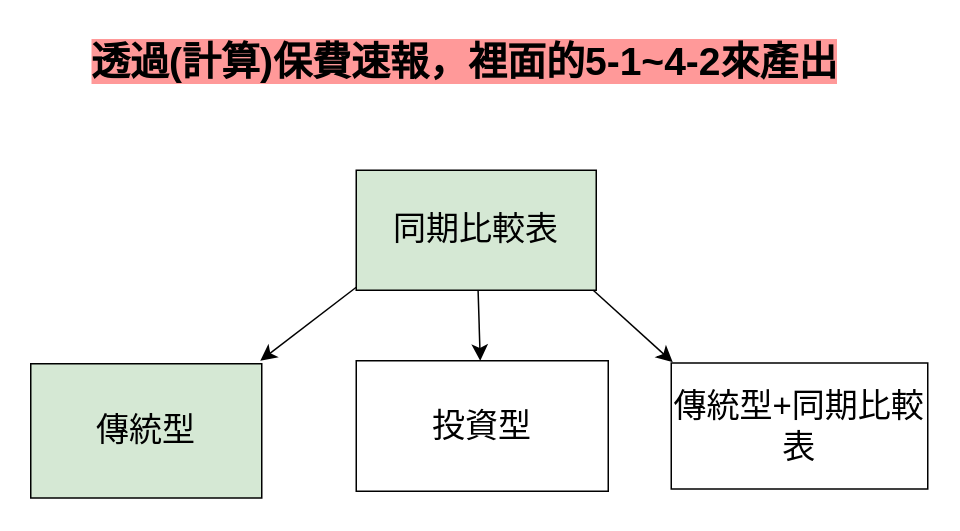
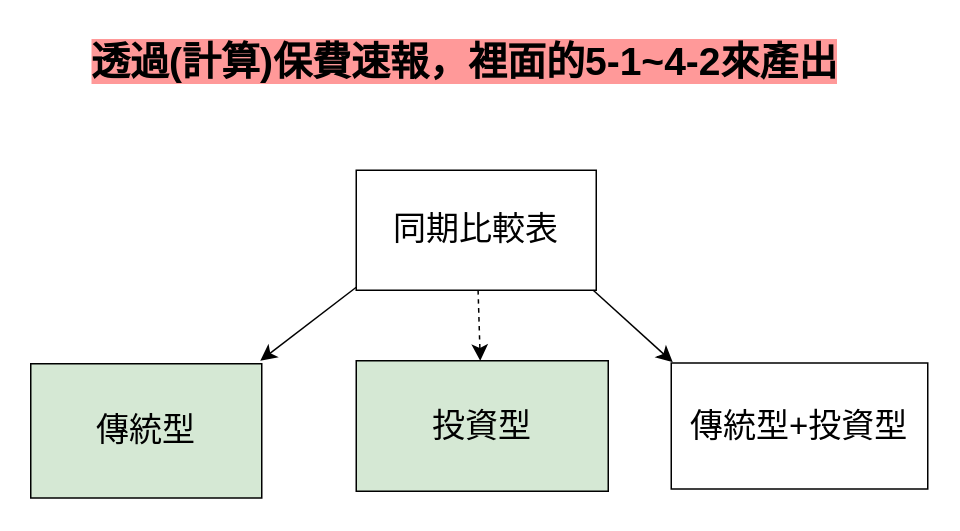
(476, 230) -> (476, 230)
(479, 318) -> (479, 318)
(482, 426) -> (482, 426)
(800, 427) -> (800, 427)
